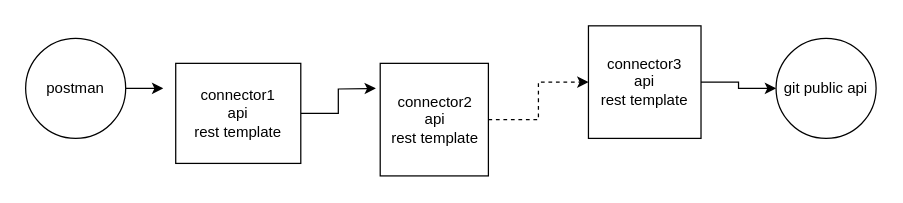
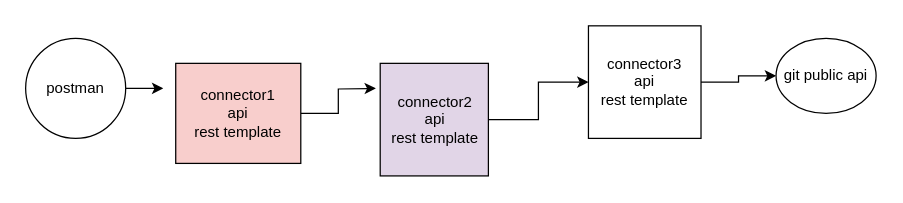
(826, 88) -> (826, 76)
(538, 104) -> (538, 104)
(238, 113) -> (238, 113)
(434, 119) -> (434, 119)
